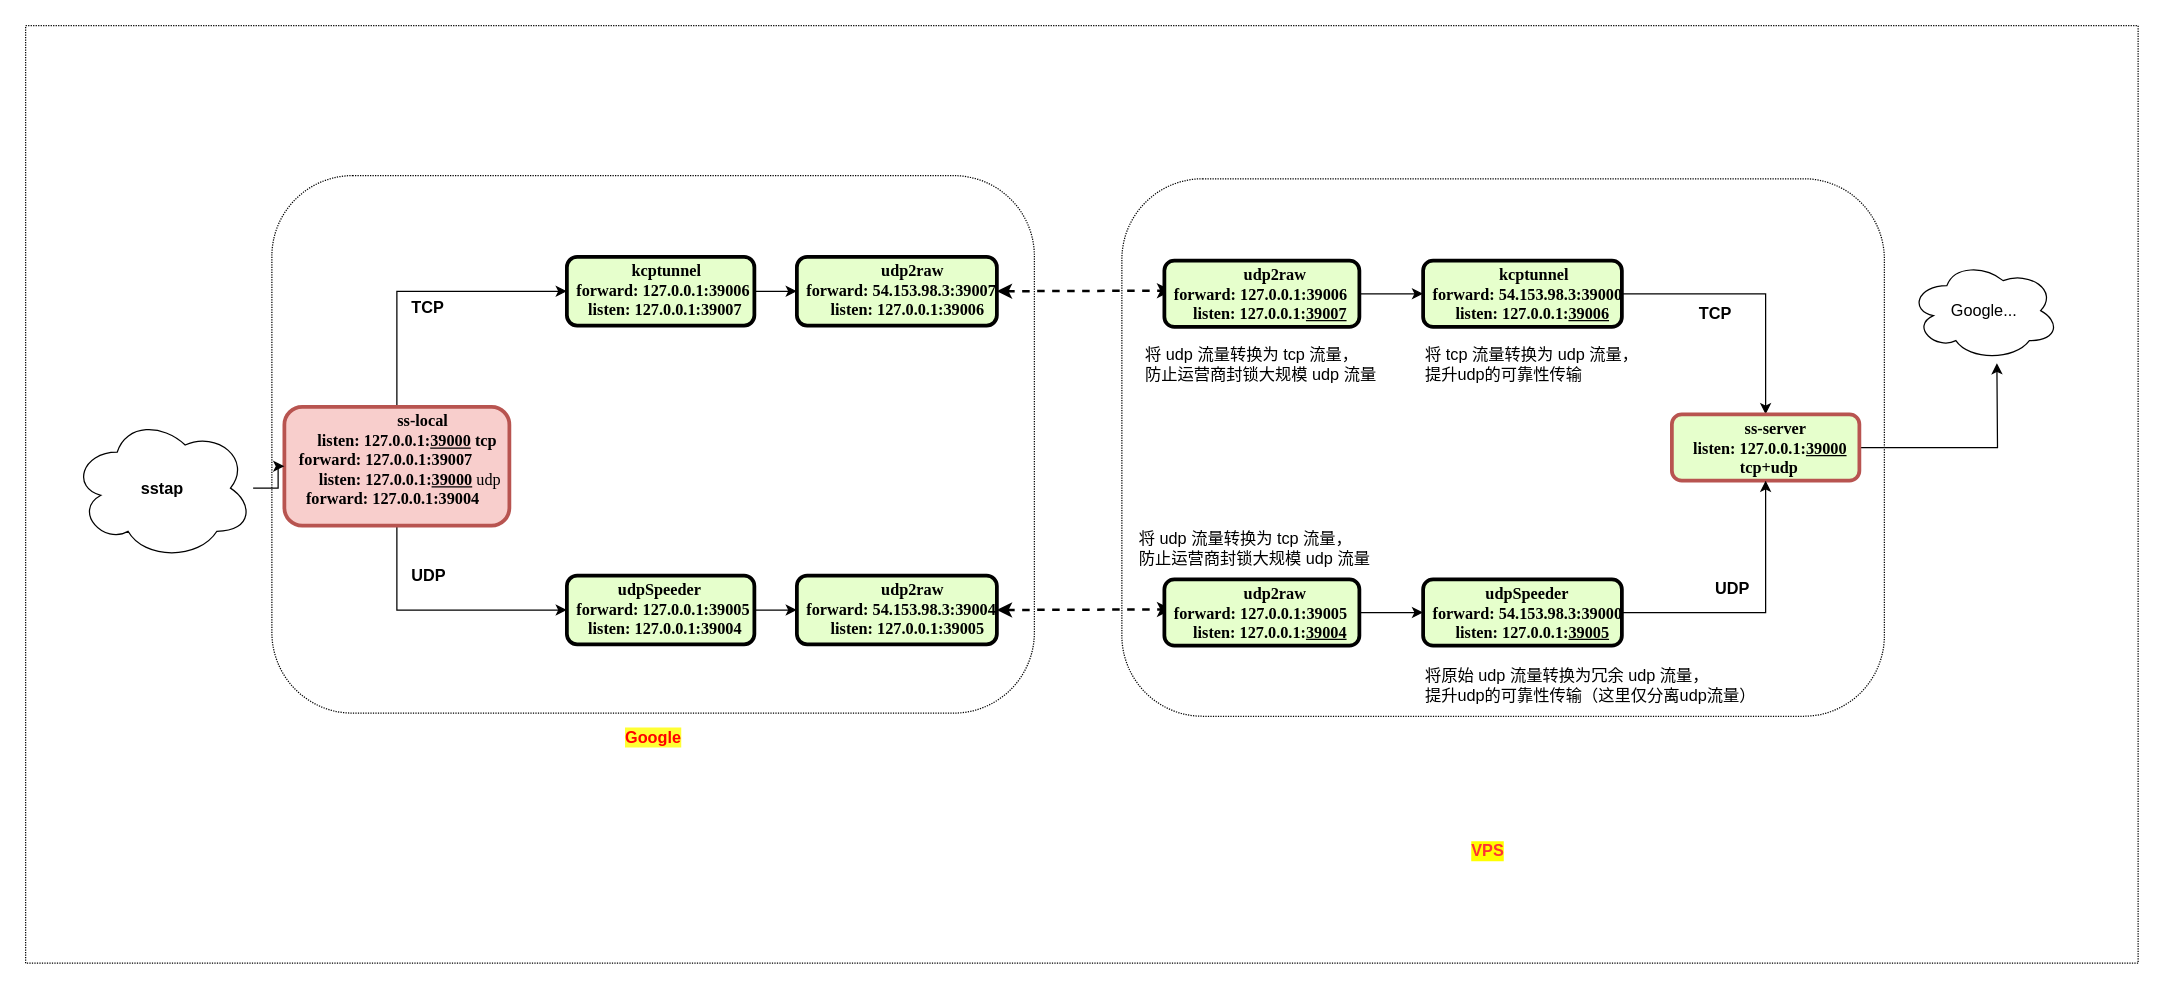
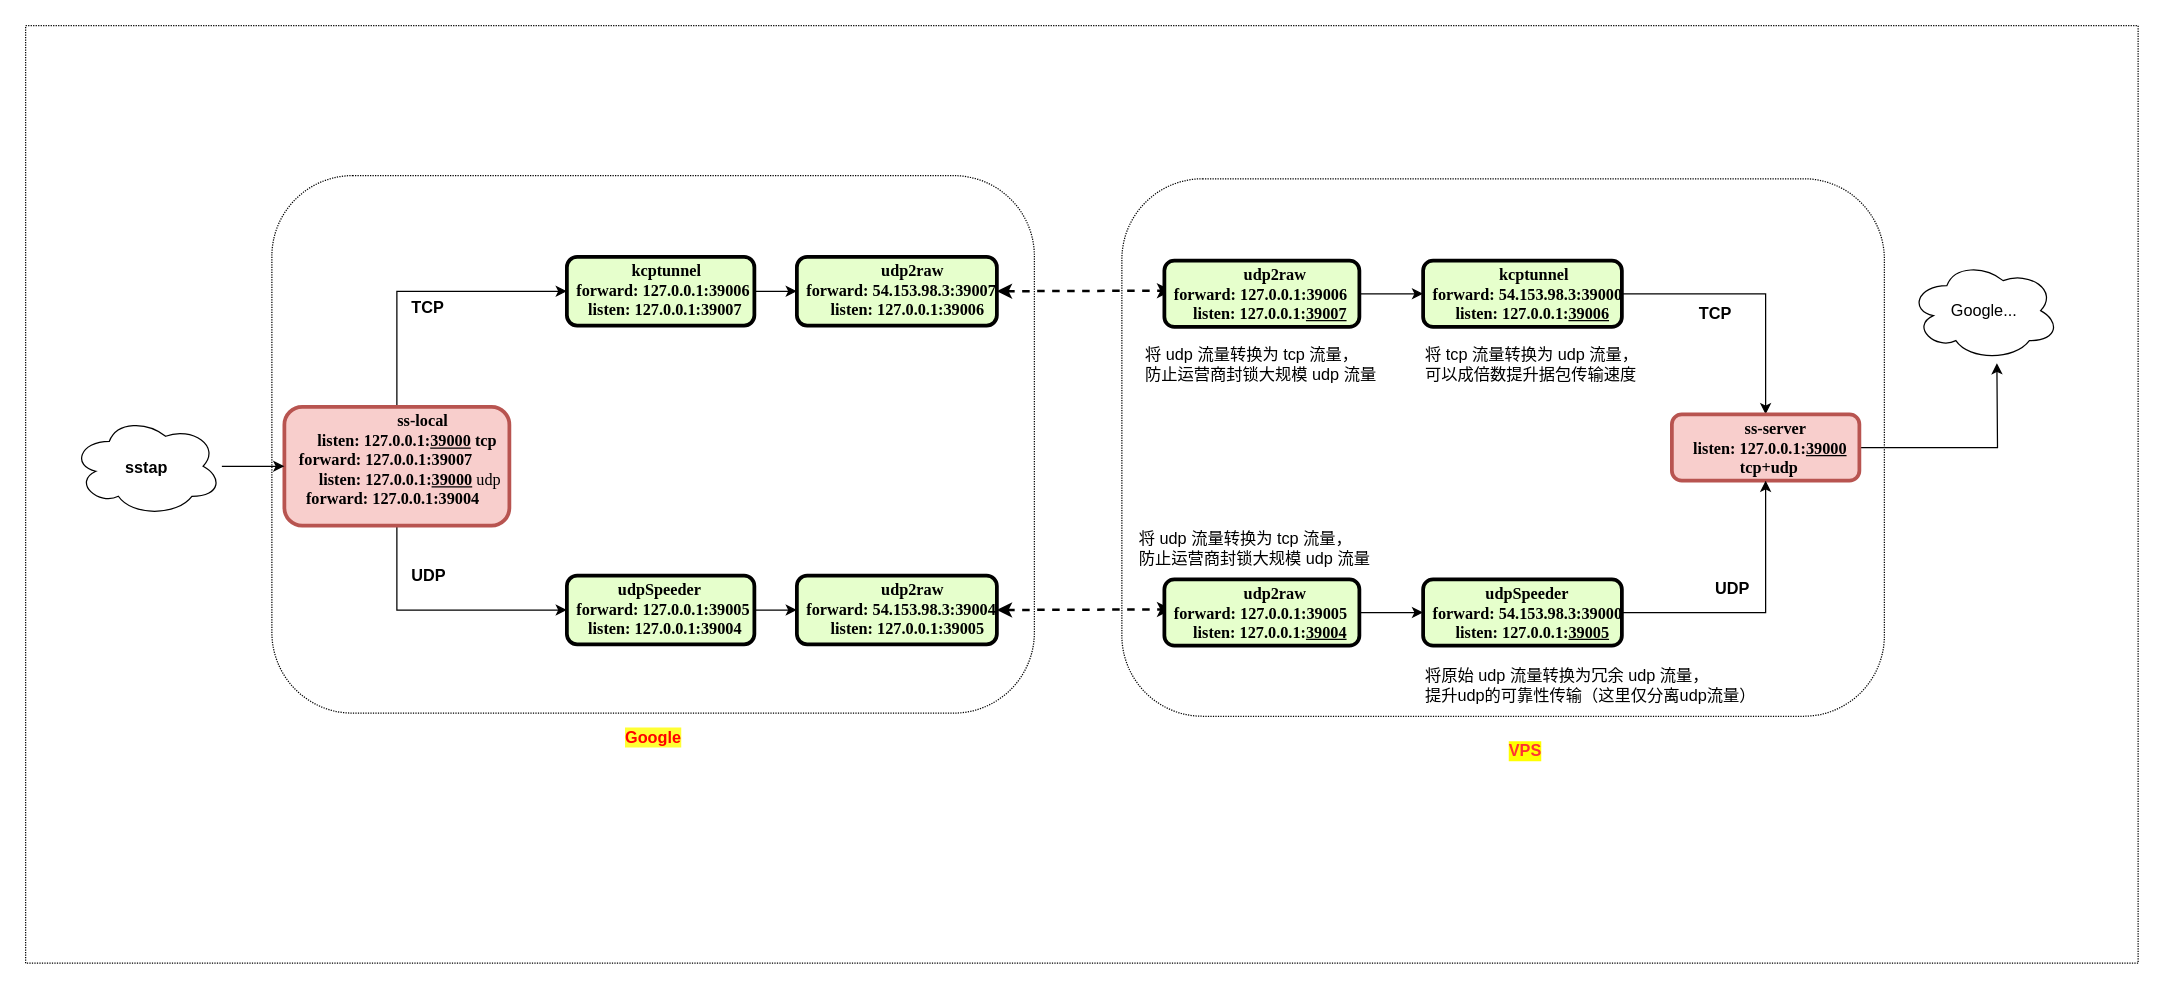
(1544, 365) -> (1544, 365)
(1766, 448) -> (1766, 448)
(163, 488) -> (147, 466)
(1494, 851) -> (1532, 751)
